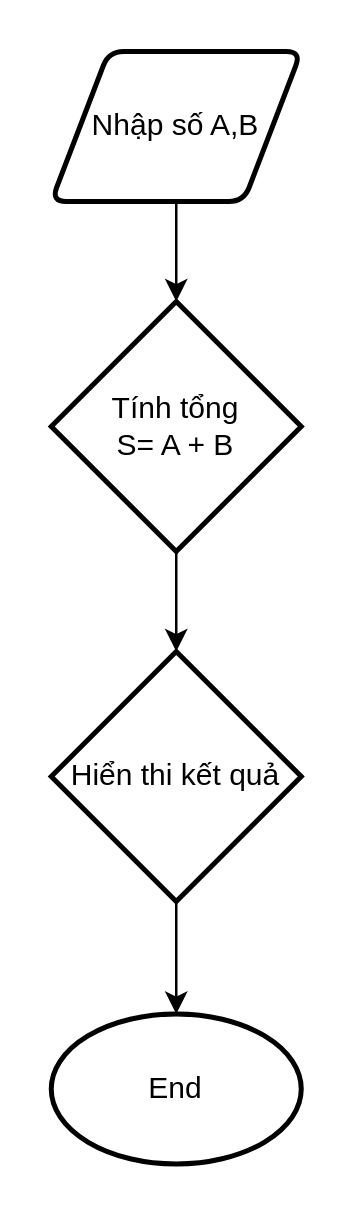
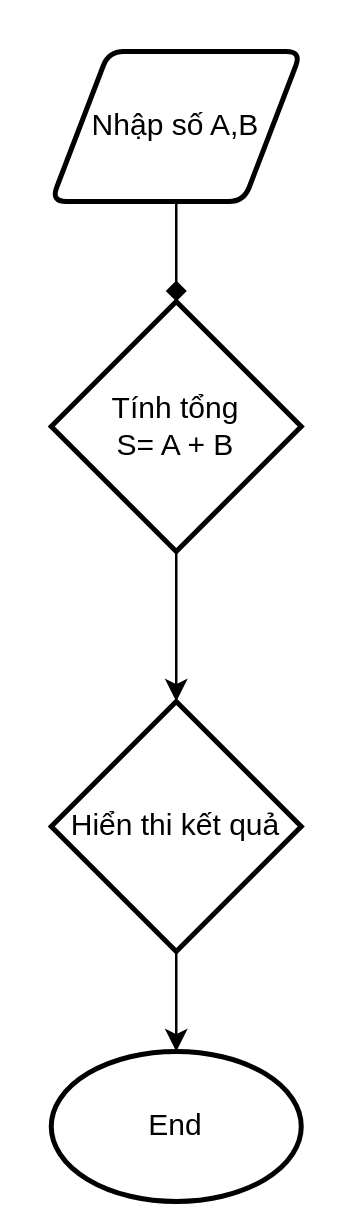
(176, 282) -> (176, 281)
(176, 776) -> (176, 826)
(176, 1089) -> (176, 1126)
